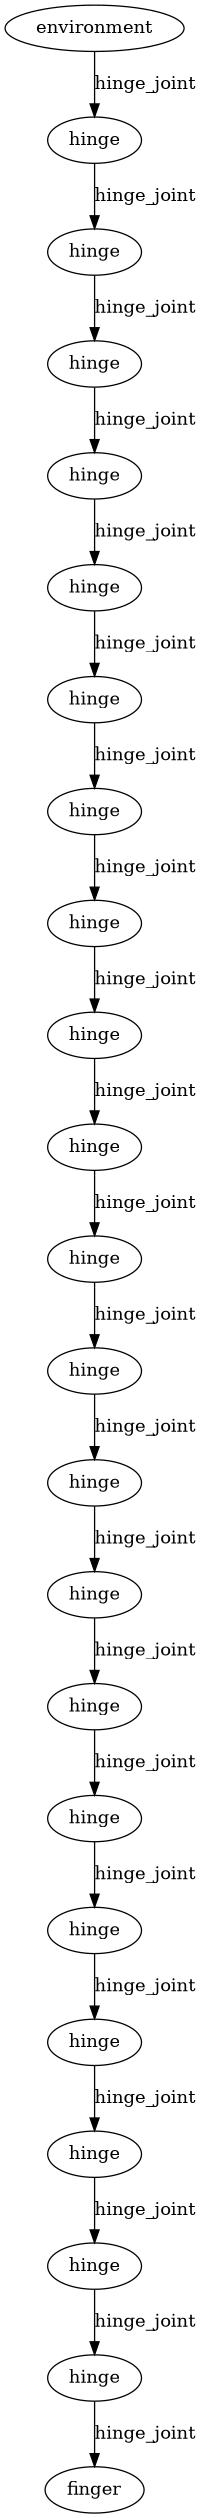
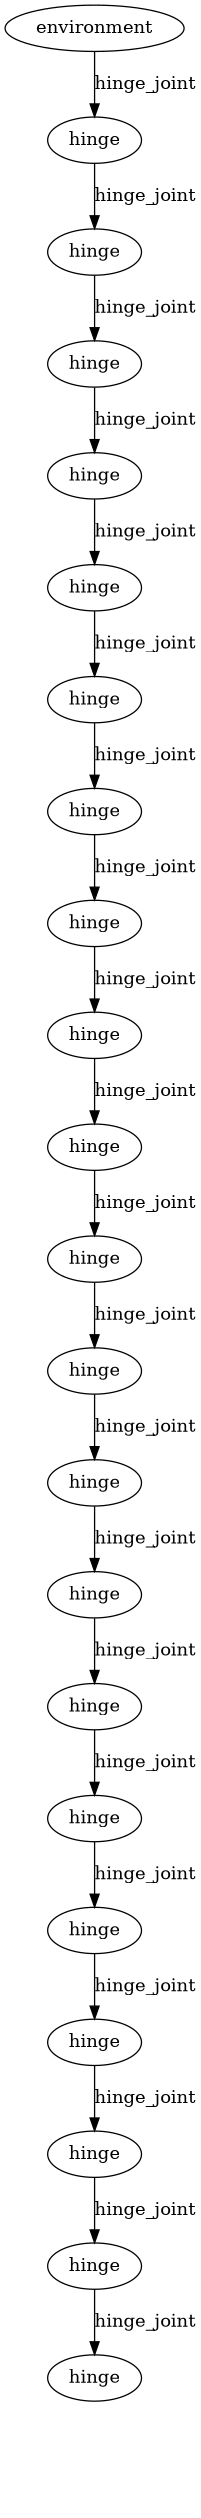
(95, 2490) -> none
